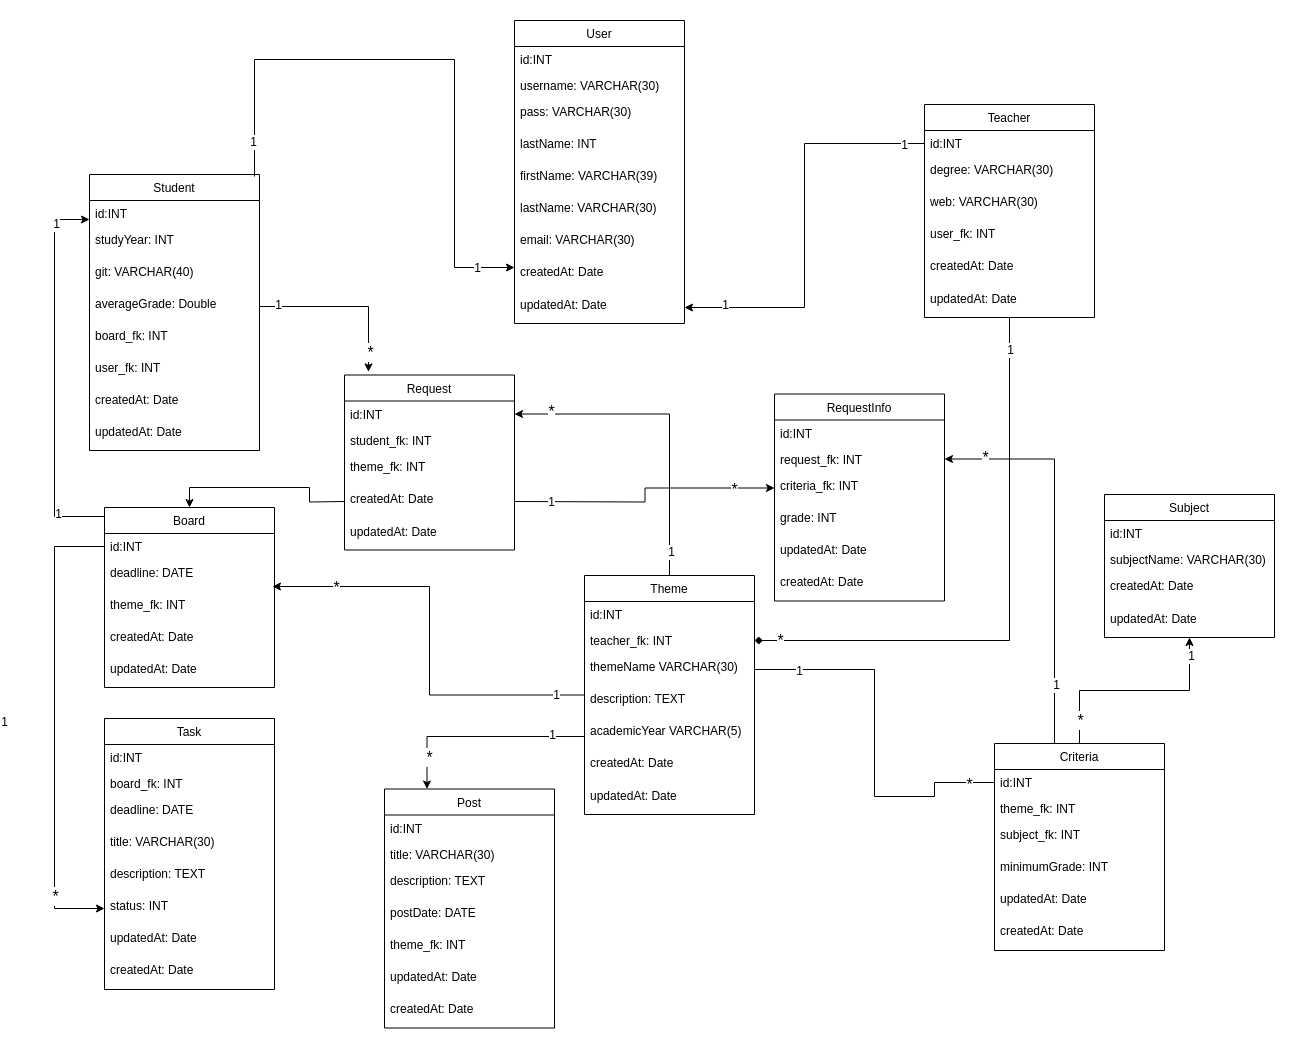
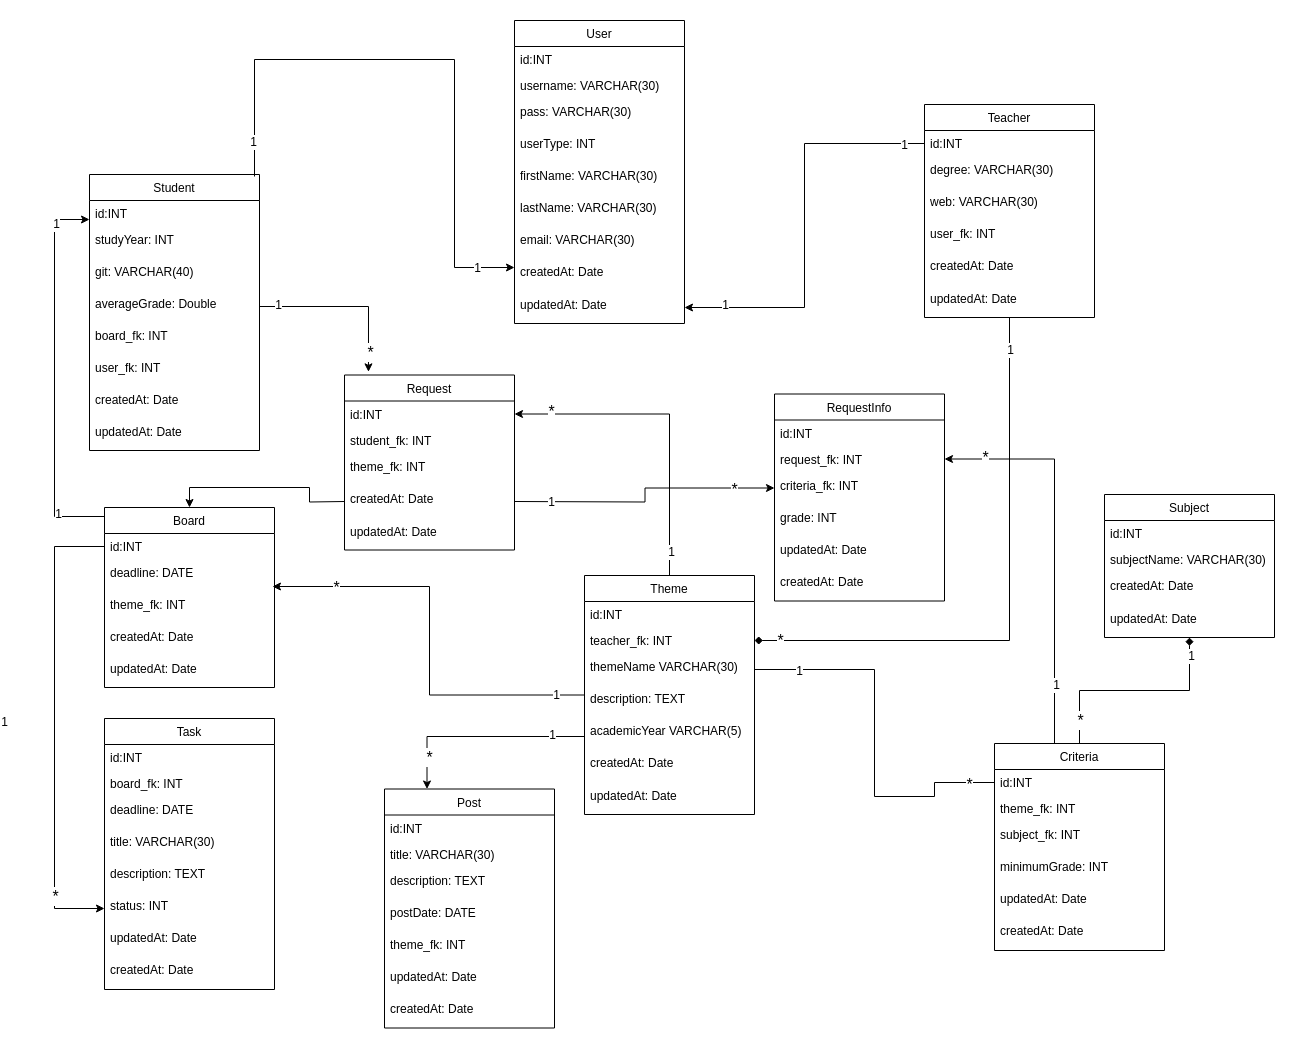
(559, 144) -> (561, 144)
(589, 176) -> (589, 176)
(1190, 646) -> (1190, 646)
